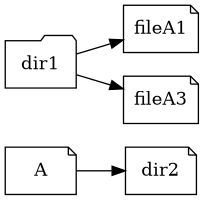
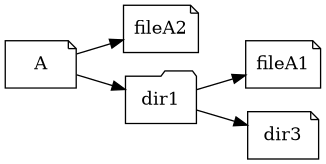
none -> (95, 80)
(161, 100) -> (283, 135)
(161, 171) -> (161, 29)
